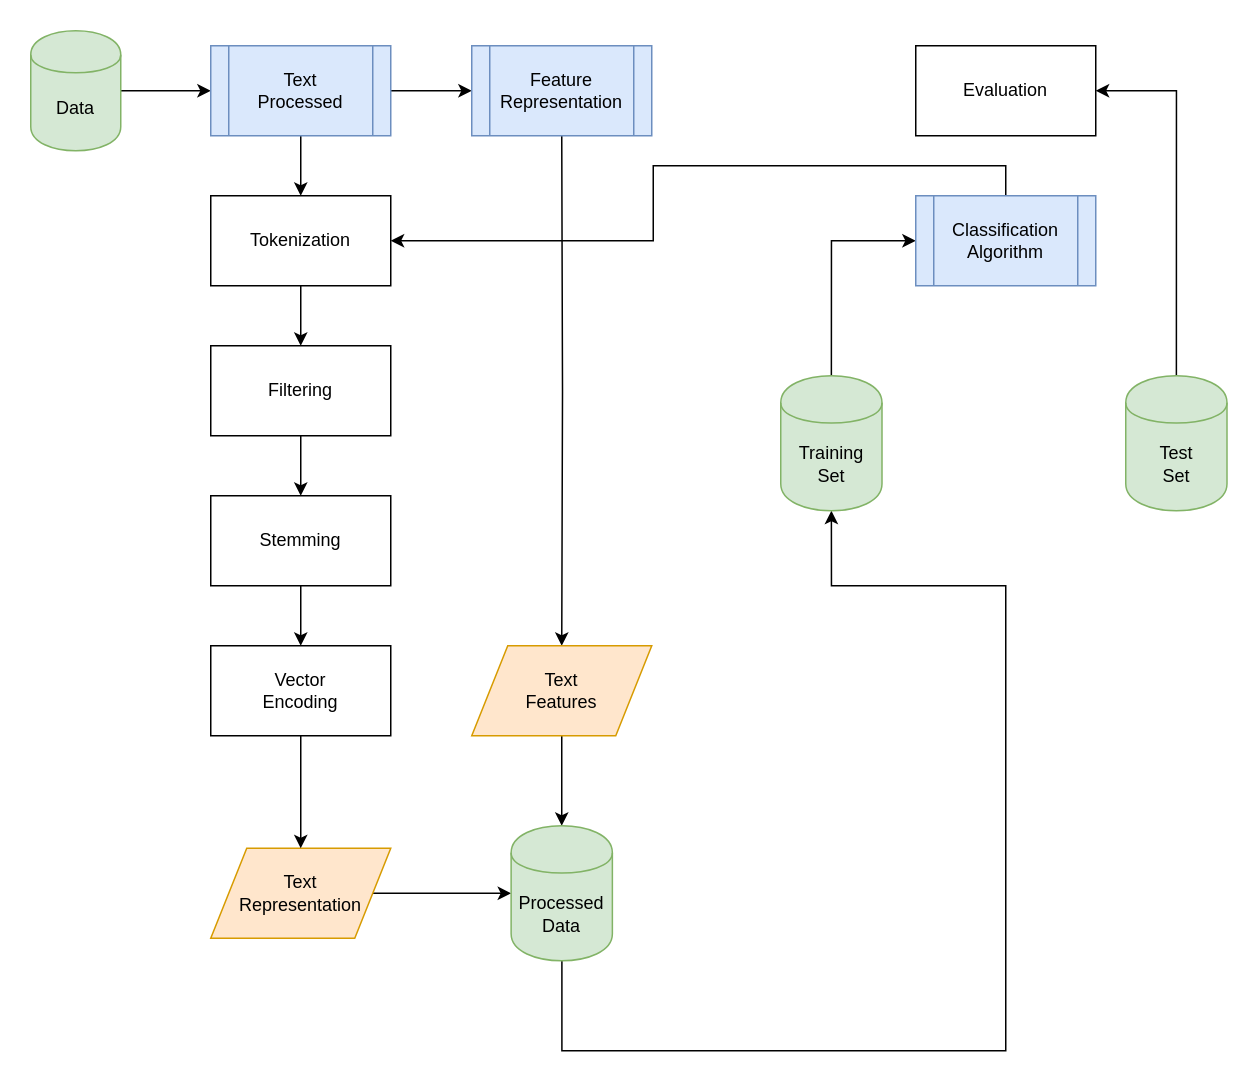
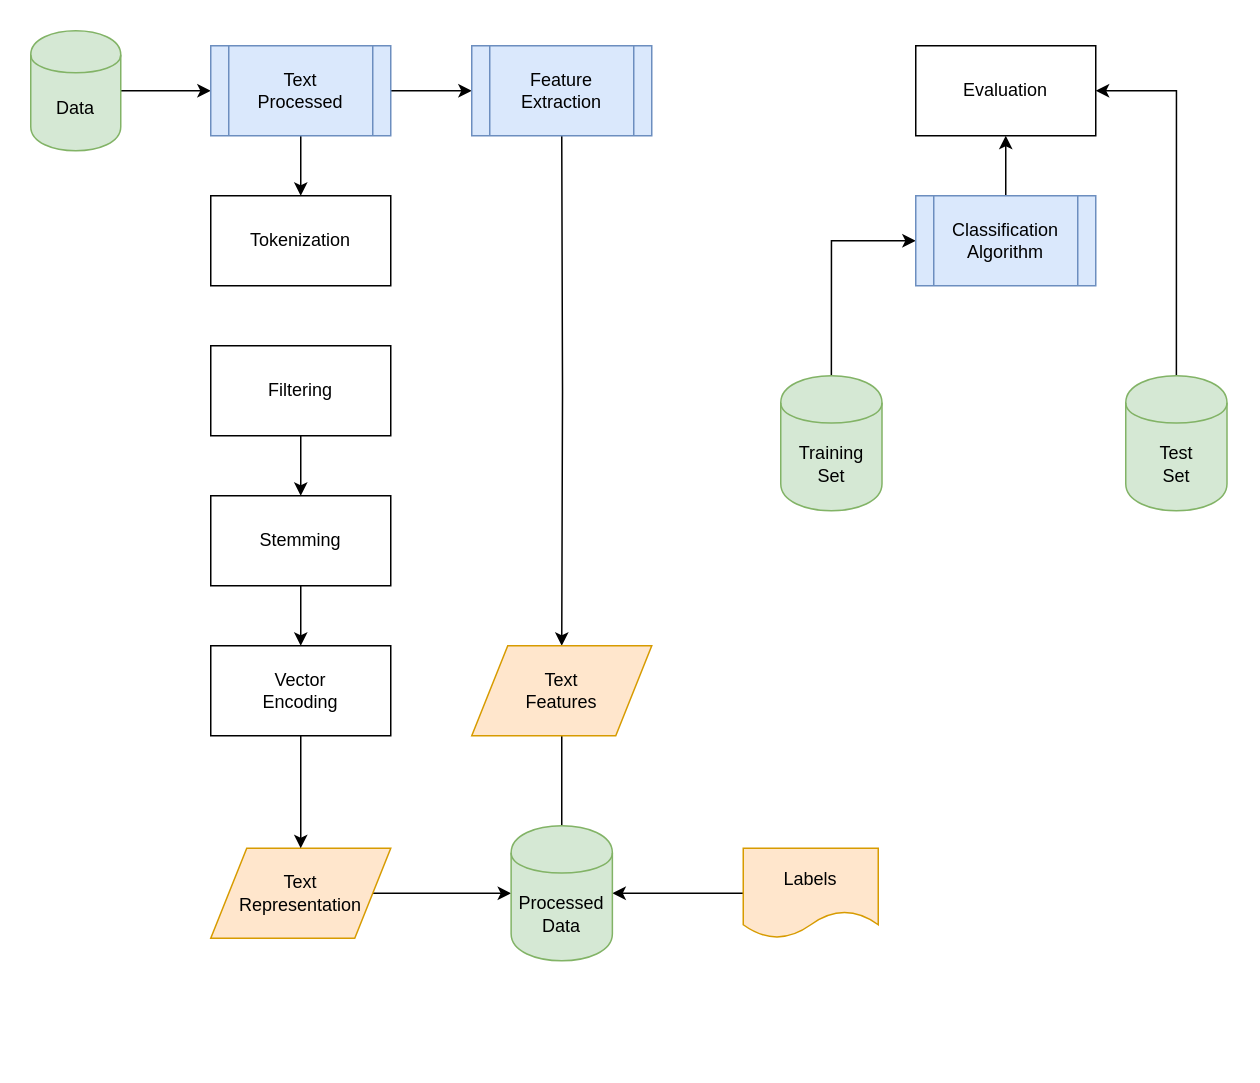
(562, 91) -> (562, 91)
(667, 166) -> (1006, 156)
(301, 311) -> none
(562, 814) -> (562, 818)
none -> (683, 893)
none -> (811, 893)
(1006, 966) -> none
